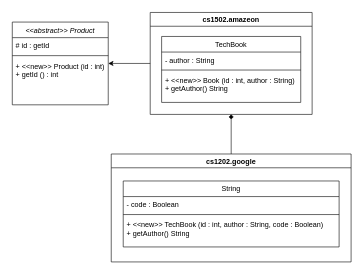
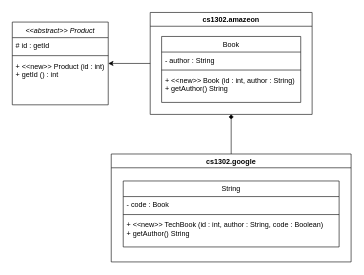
(231, 20) -> (231, 20)
(231, 44) -> (231, 44)
(231, 161) -> (231, 161)
(154, 205) -> (149, 205)
